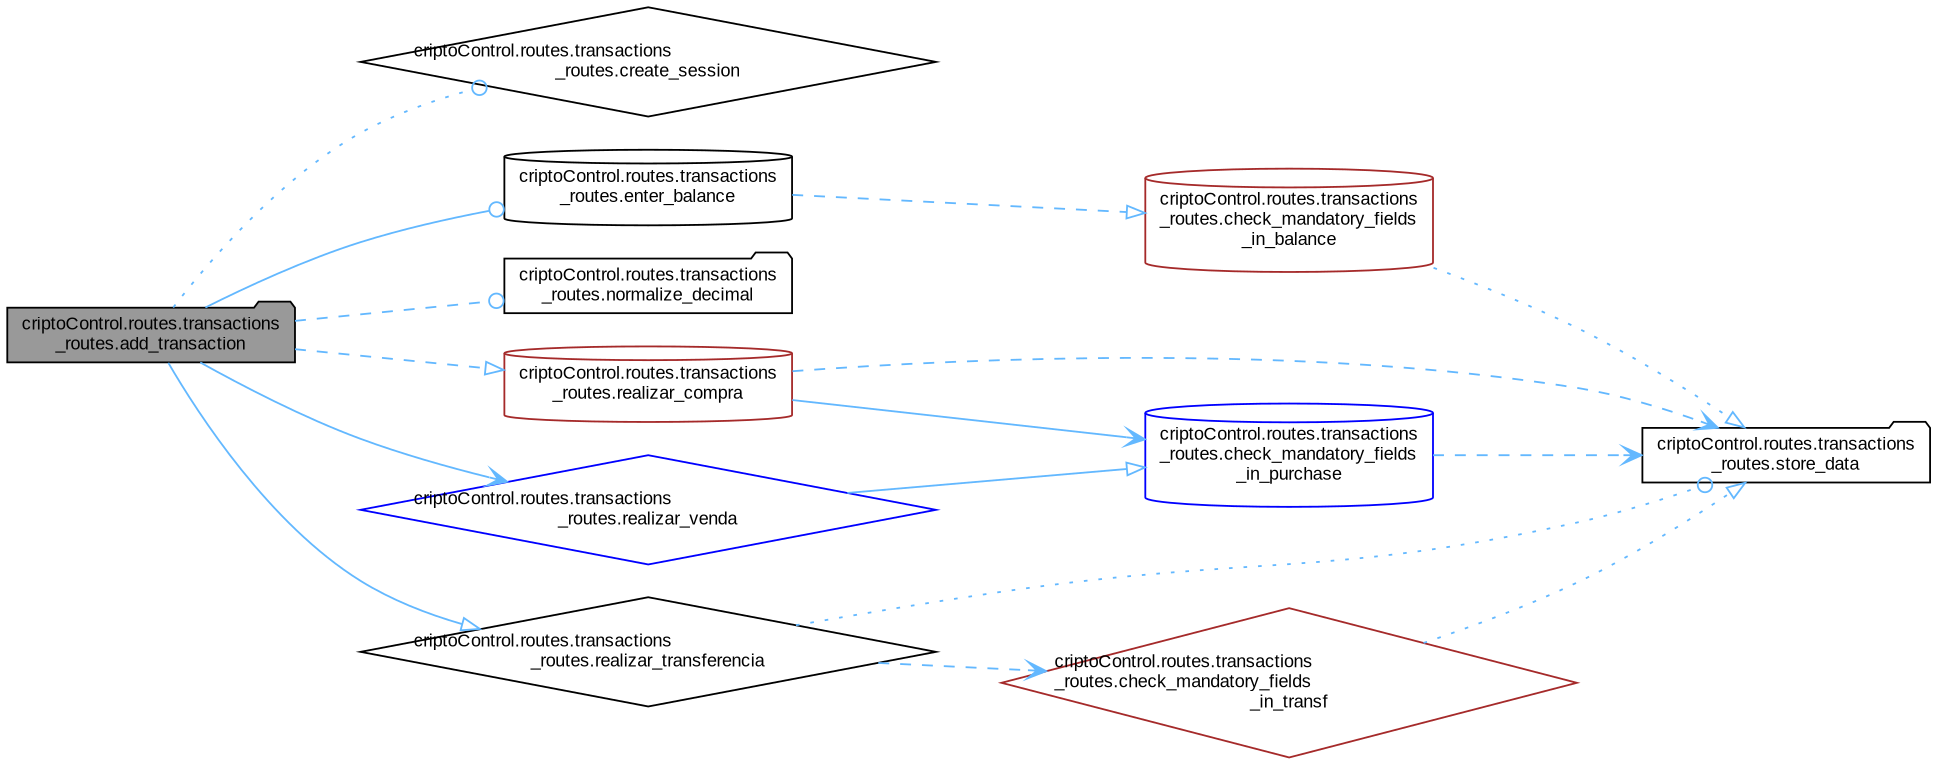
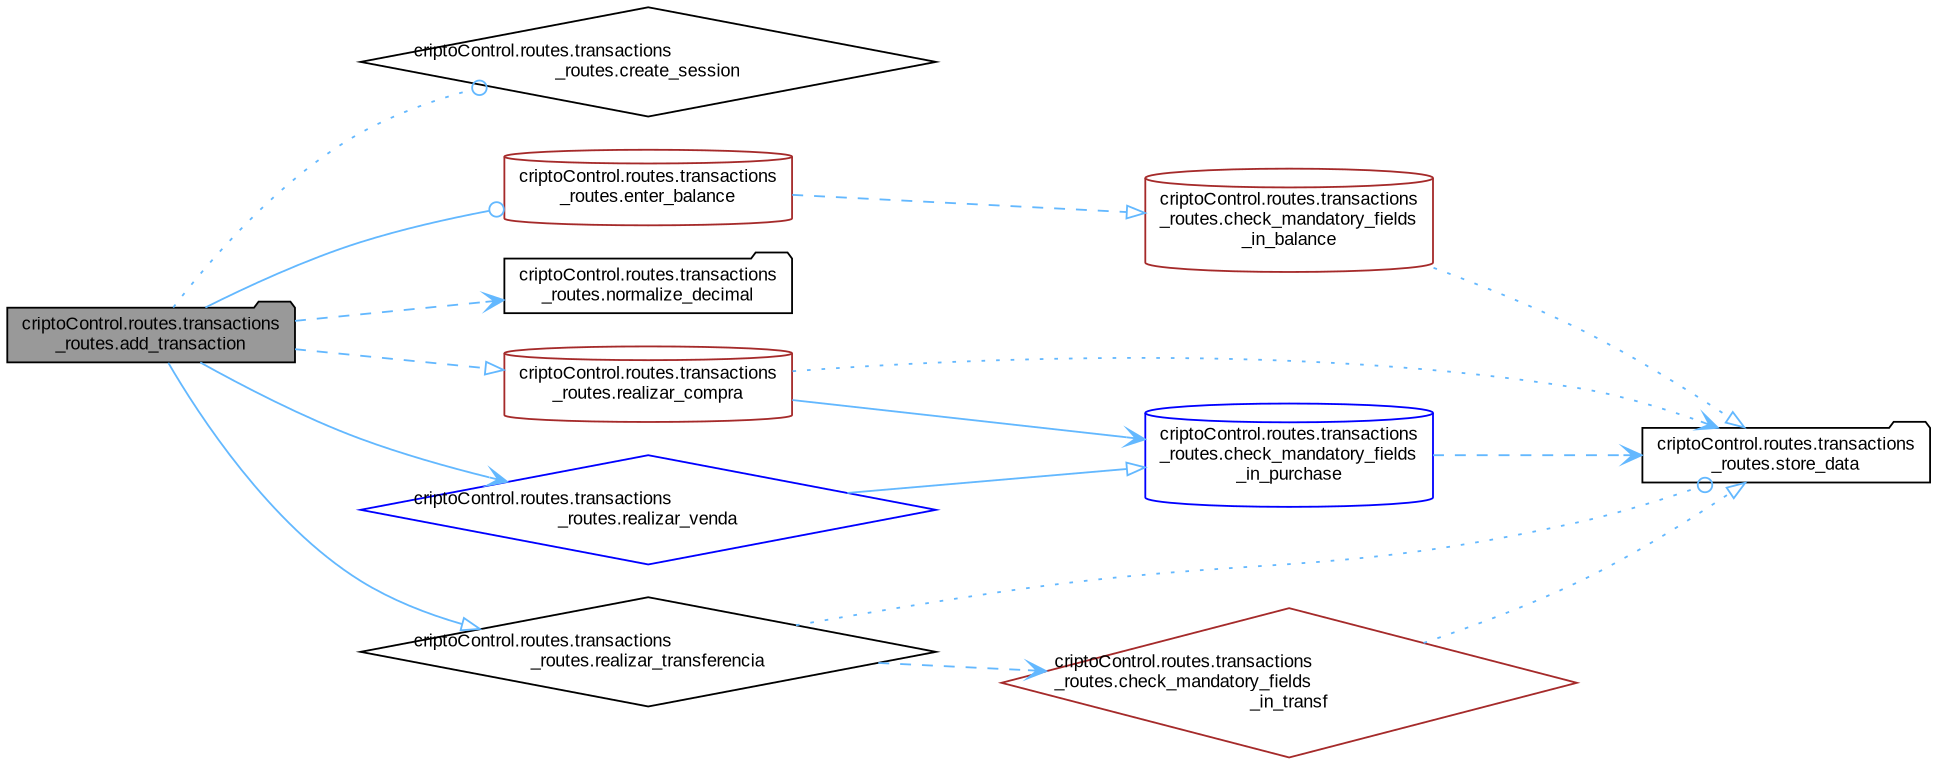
(648, 188) -> (648, 188)
(392, 311) -> (390, 311)
(1250, 360) -> (1250, 360)
